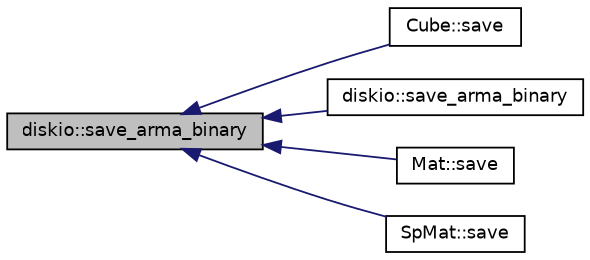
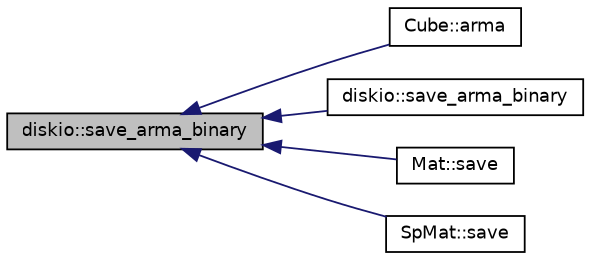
(455, 27) -> (455, 27)
